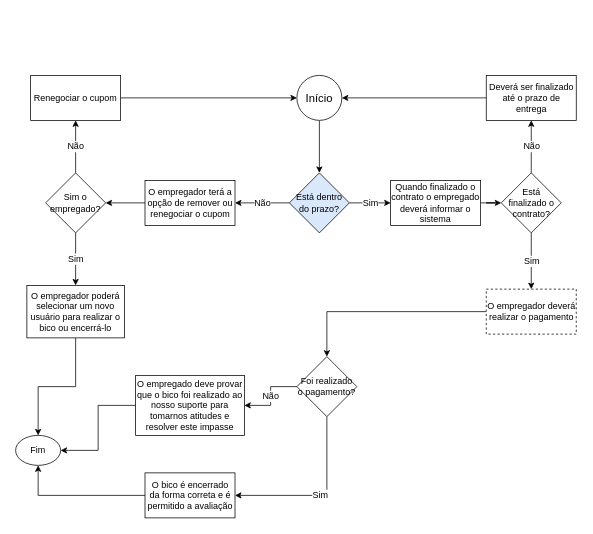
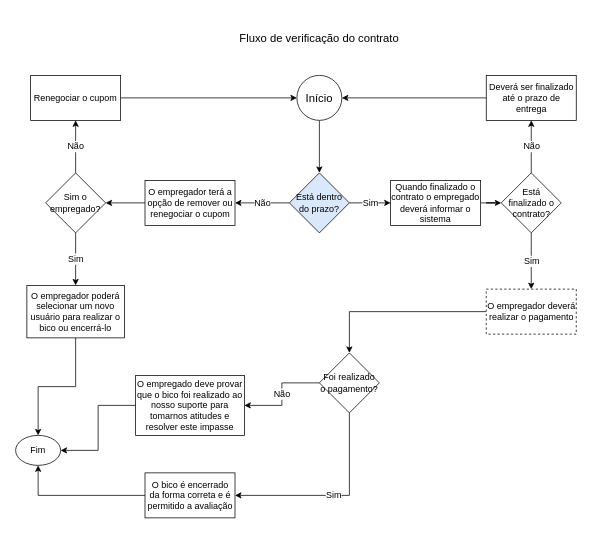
none -> (319, 38)
(327, 387) -> (349, 383)
